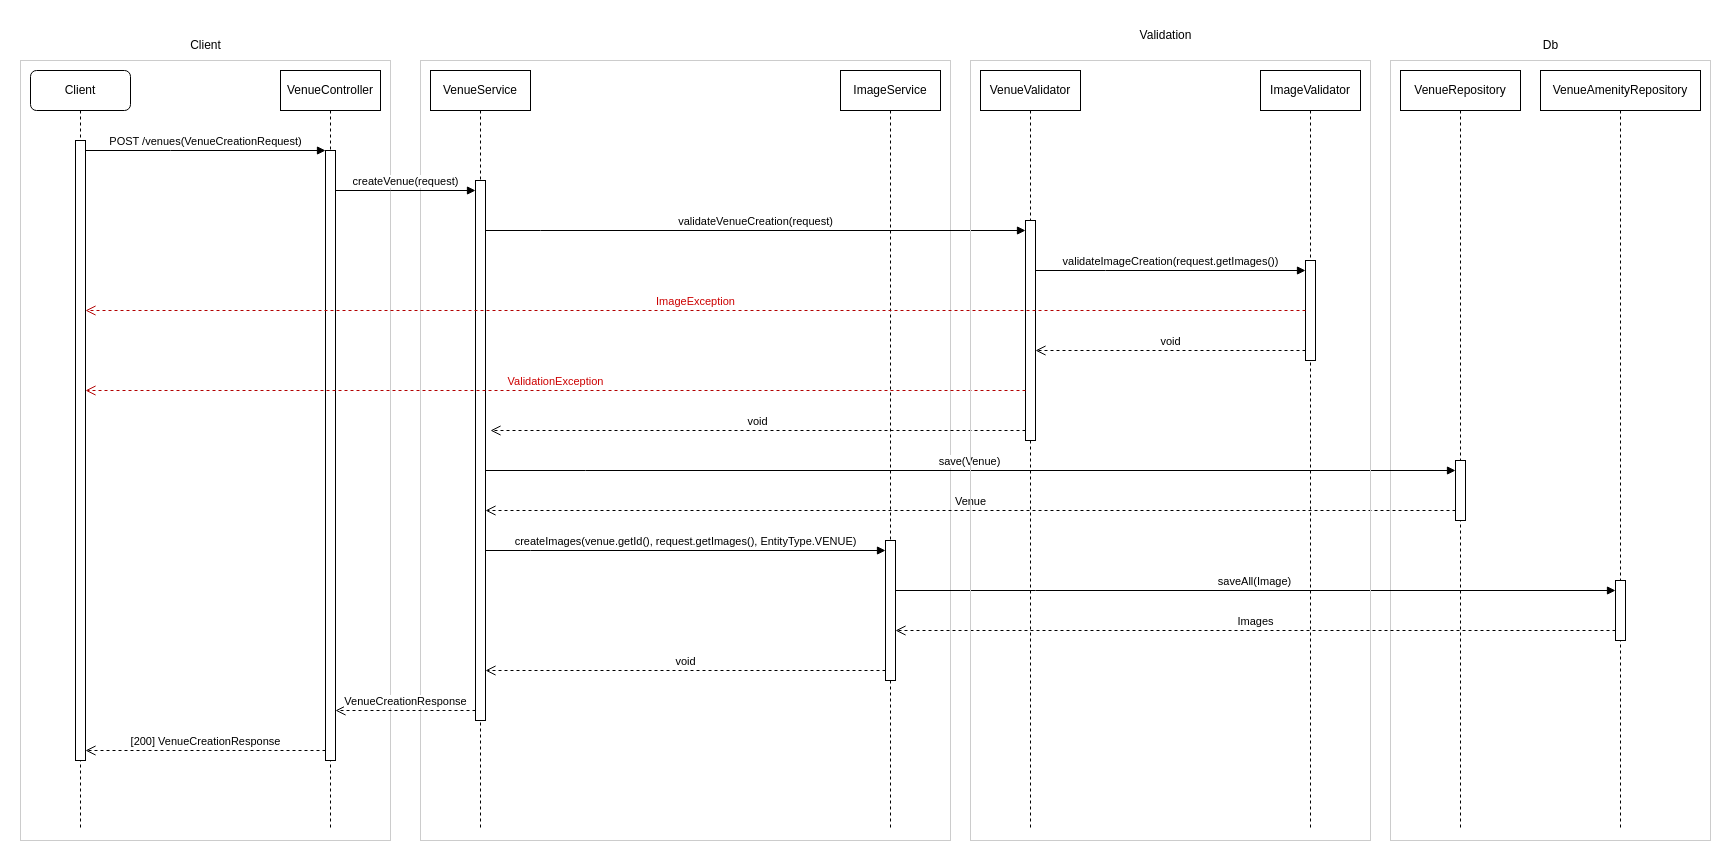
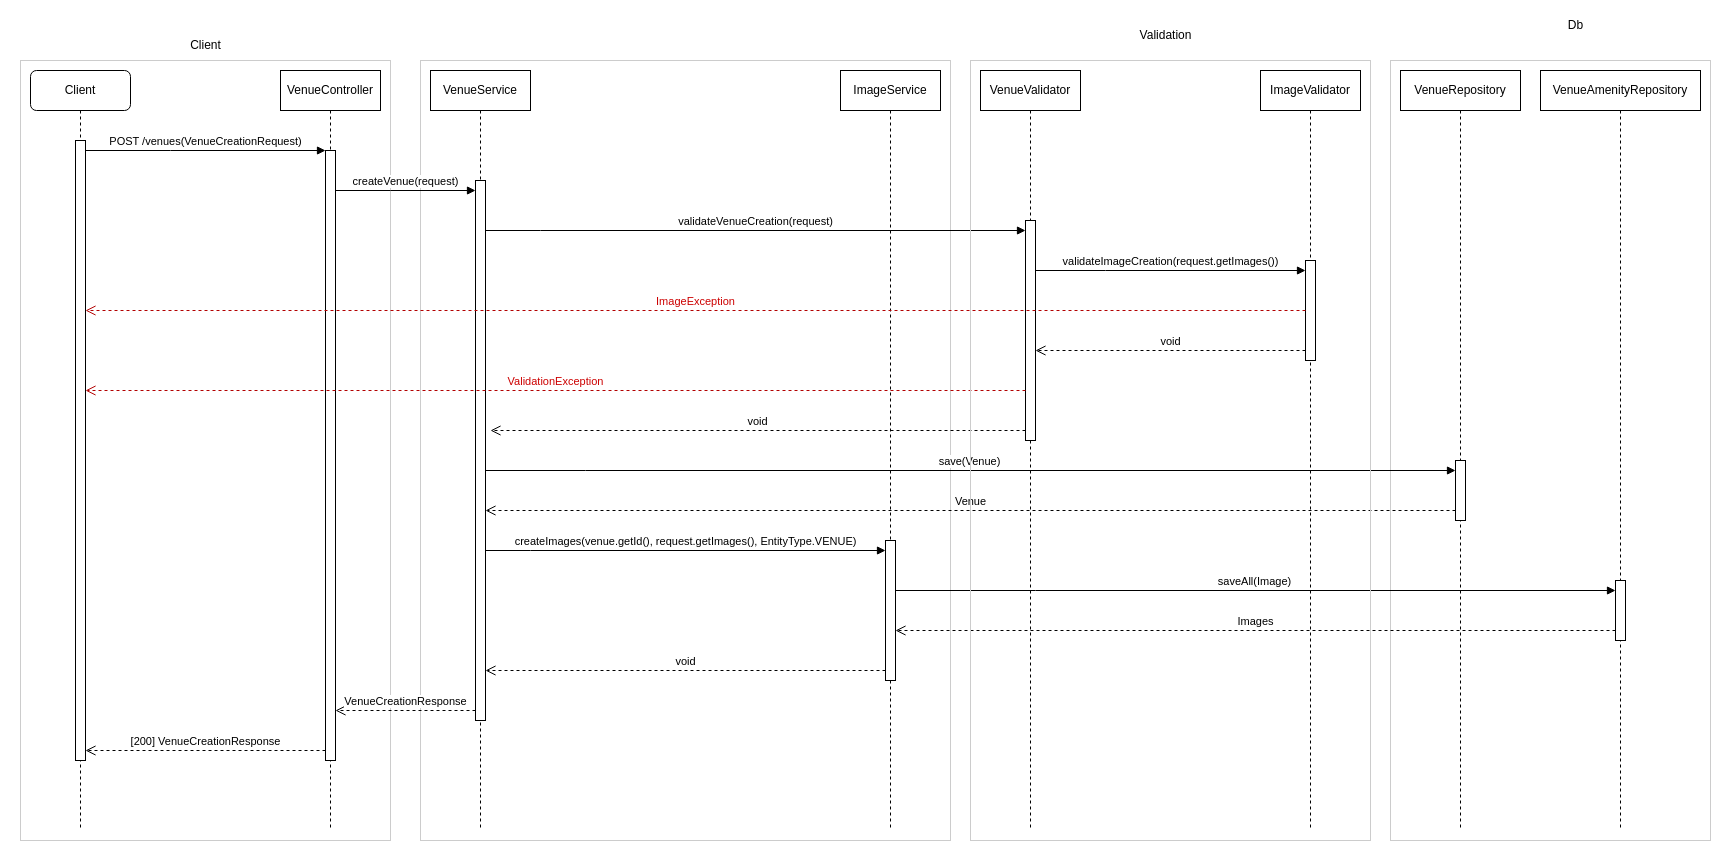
(1551, 46) -> (1576, 26)
